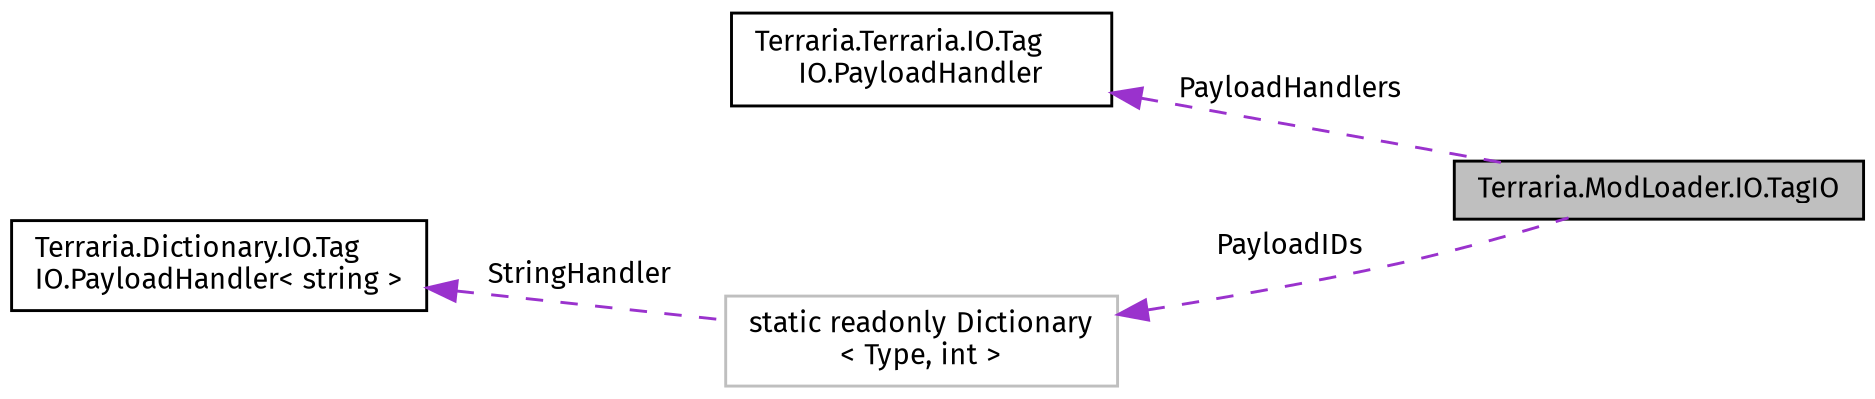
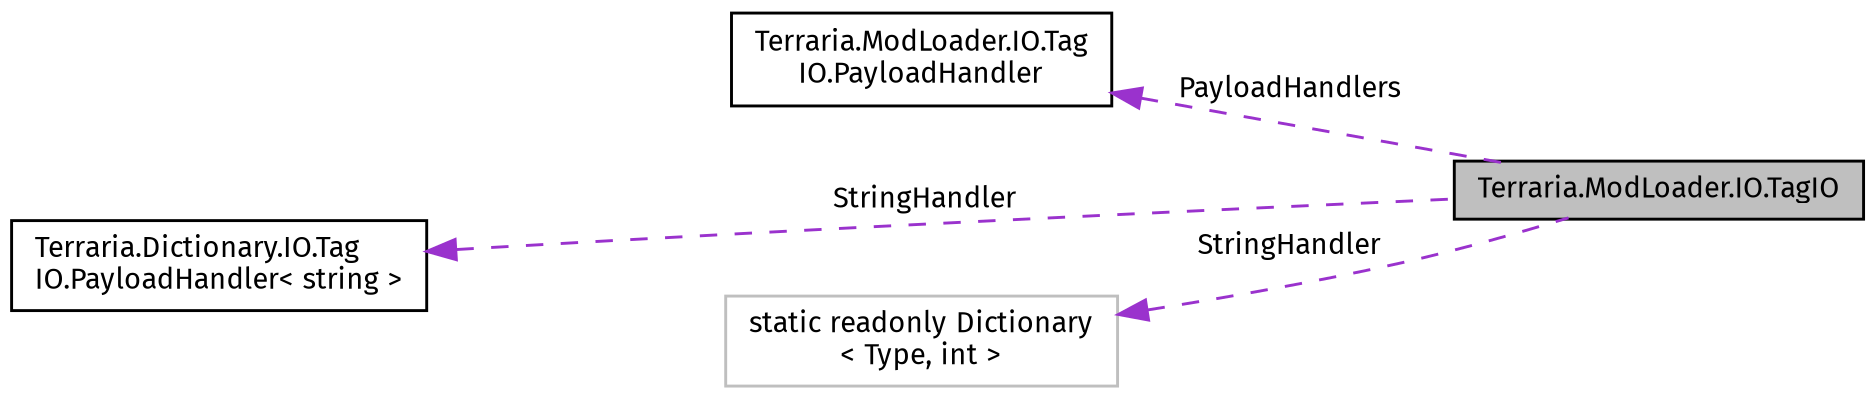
(922, 60) -> (922, 60)
(1286, 247) -> (1286, 247)
(591, 306) -> (955, 223)
